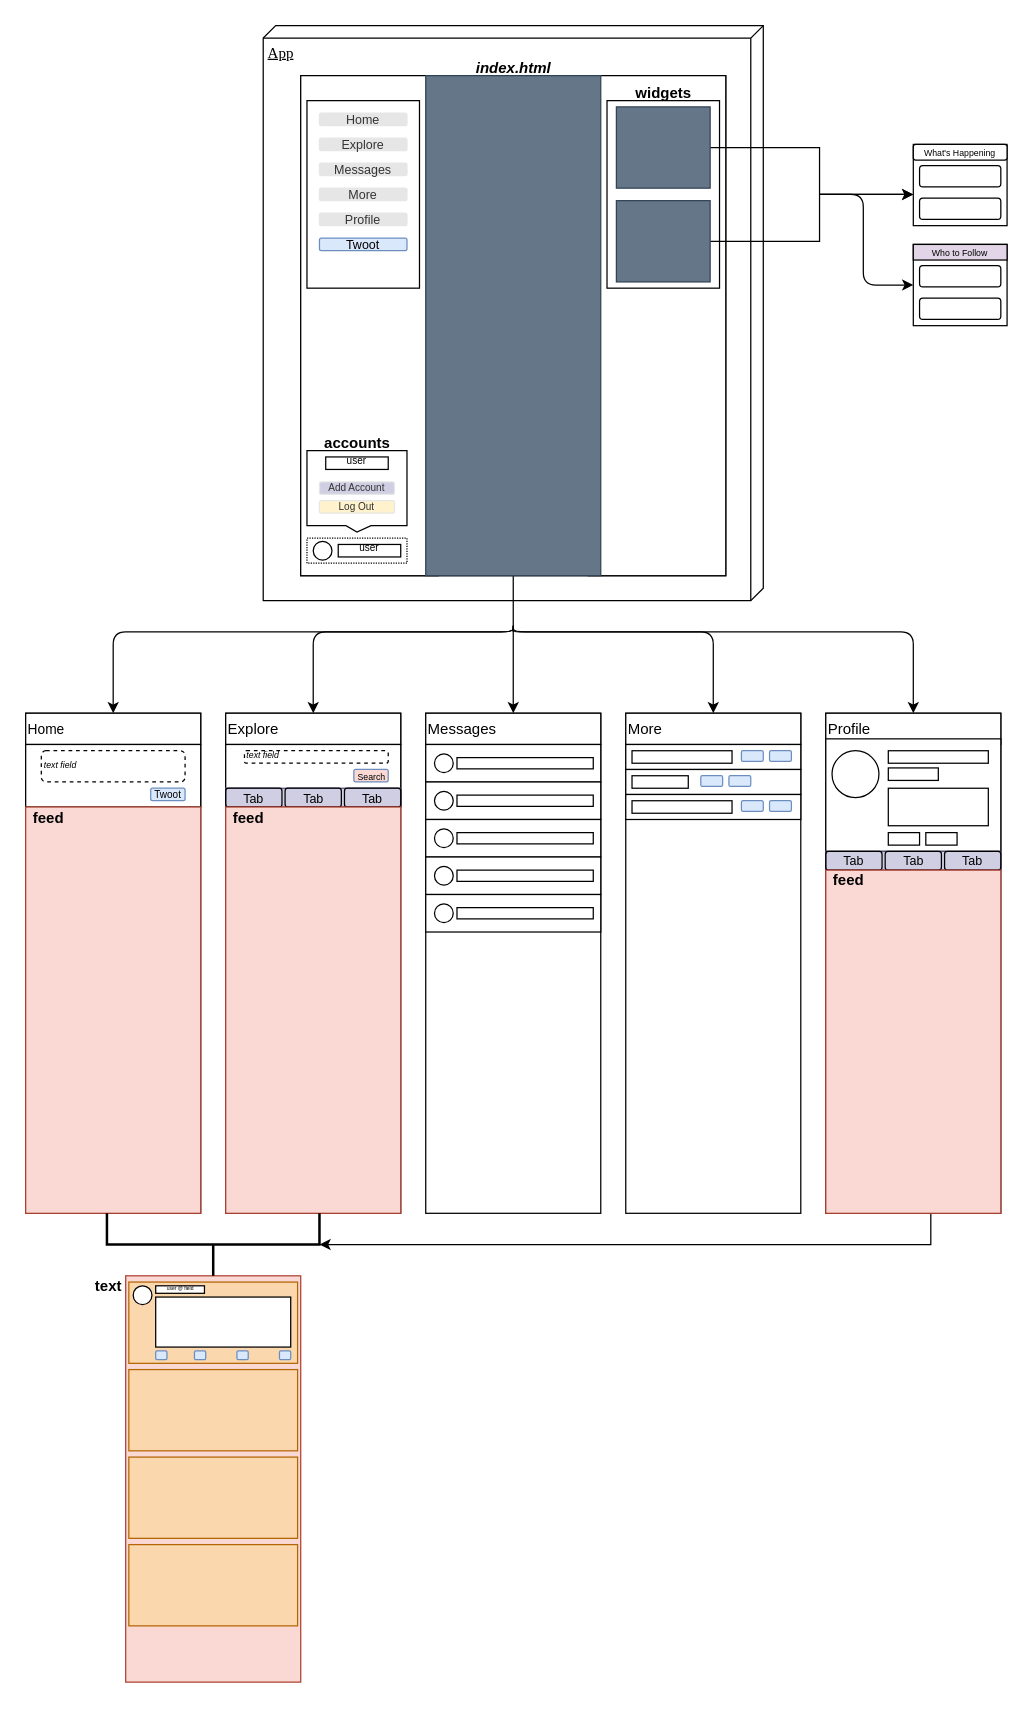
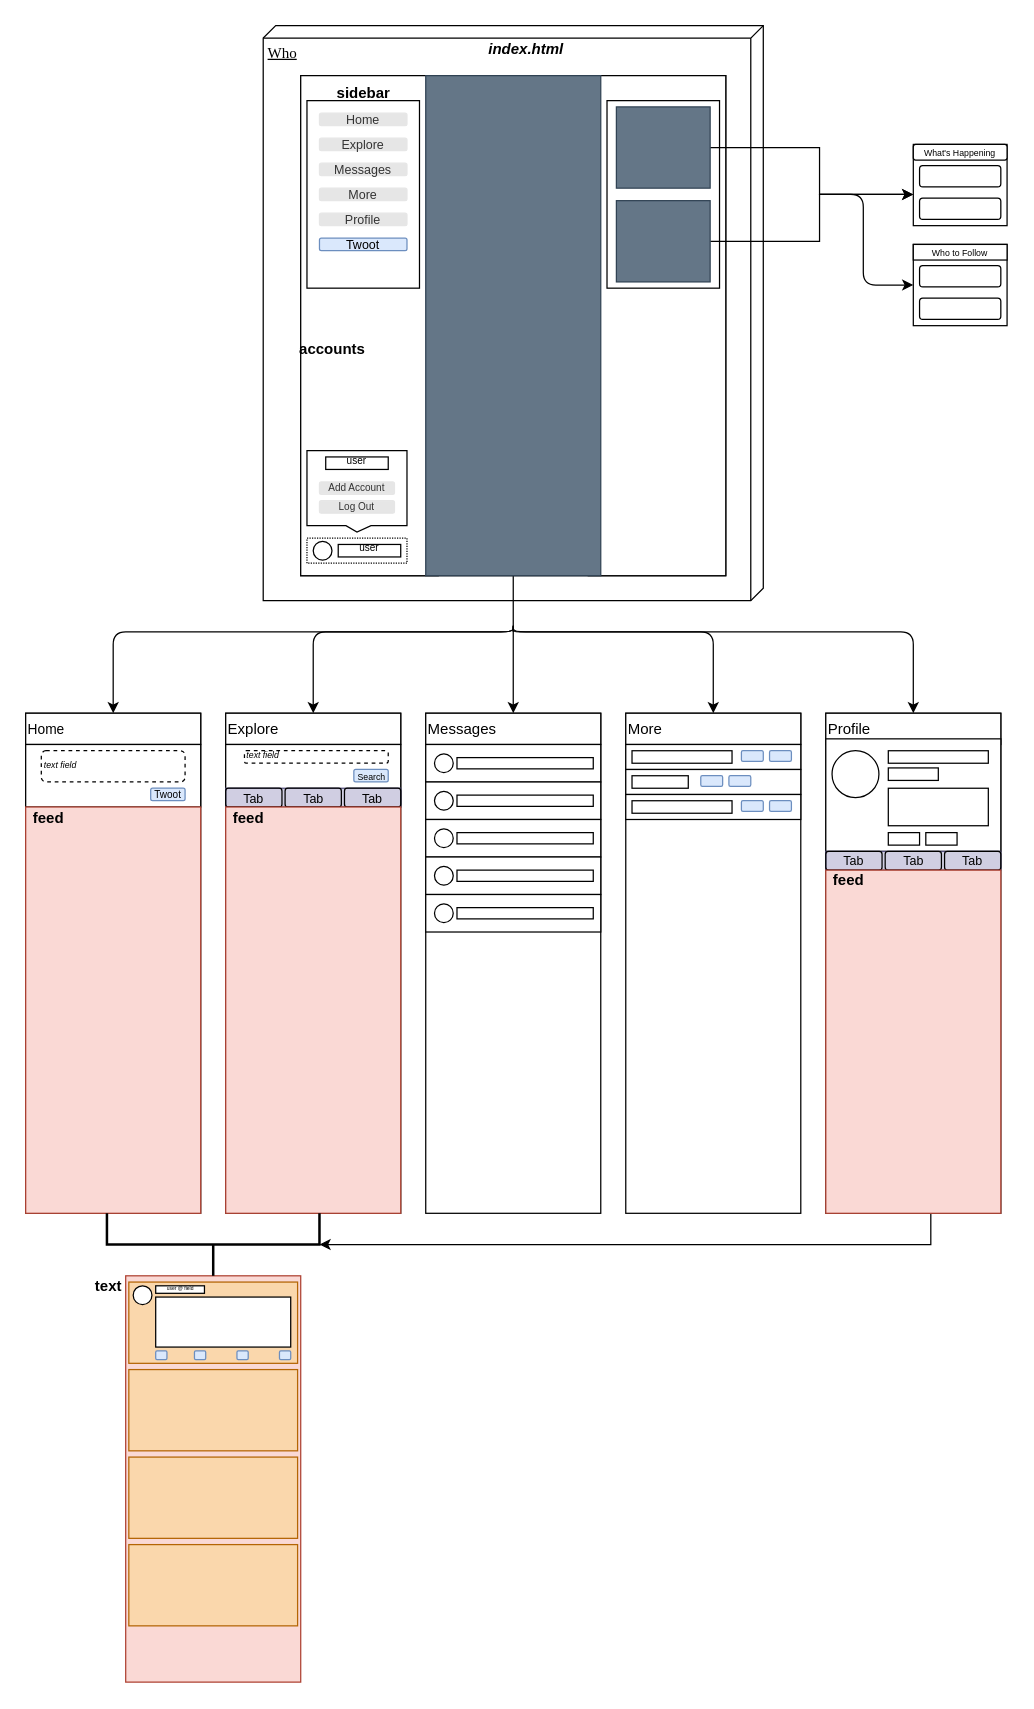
(281, 53) -> (281, 53)
(513, 63) -> (526, 44)
none -> (363, 88)
(663, 88) -> none
(960, 252) -> (960, 252)
(357, 438) -> (332, 344)
(357, 488) -> (357, 488)
(357, 507) -> (357, 507)
(371, 776) -> (371, 776)
